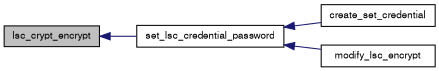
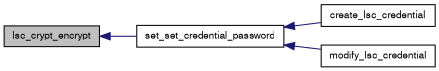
(378, 16) -> (378, 16)
(210, 36) -> (210, 36)
(378, 56) -> (378, 56)
